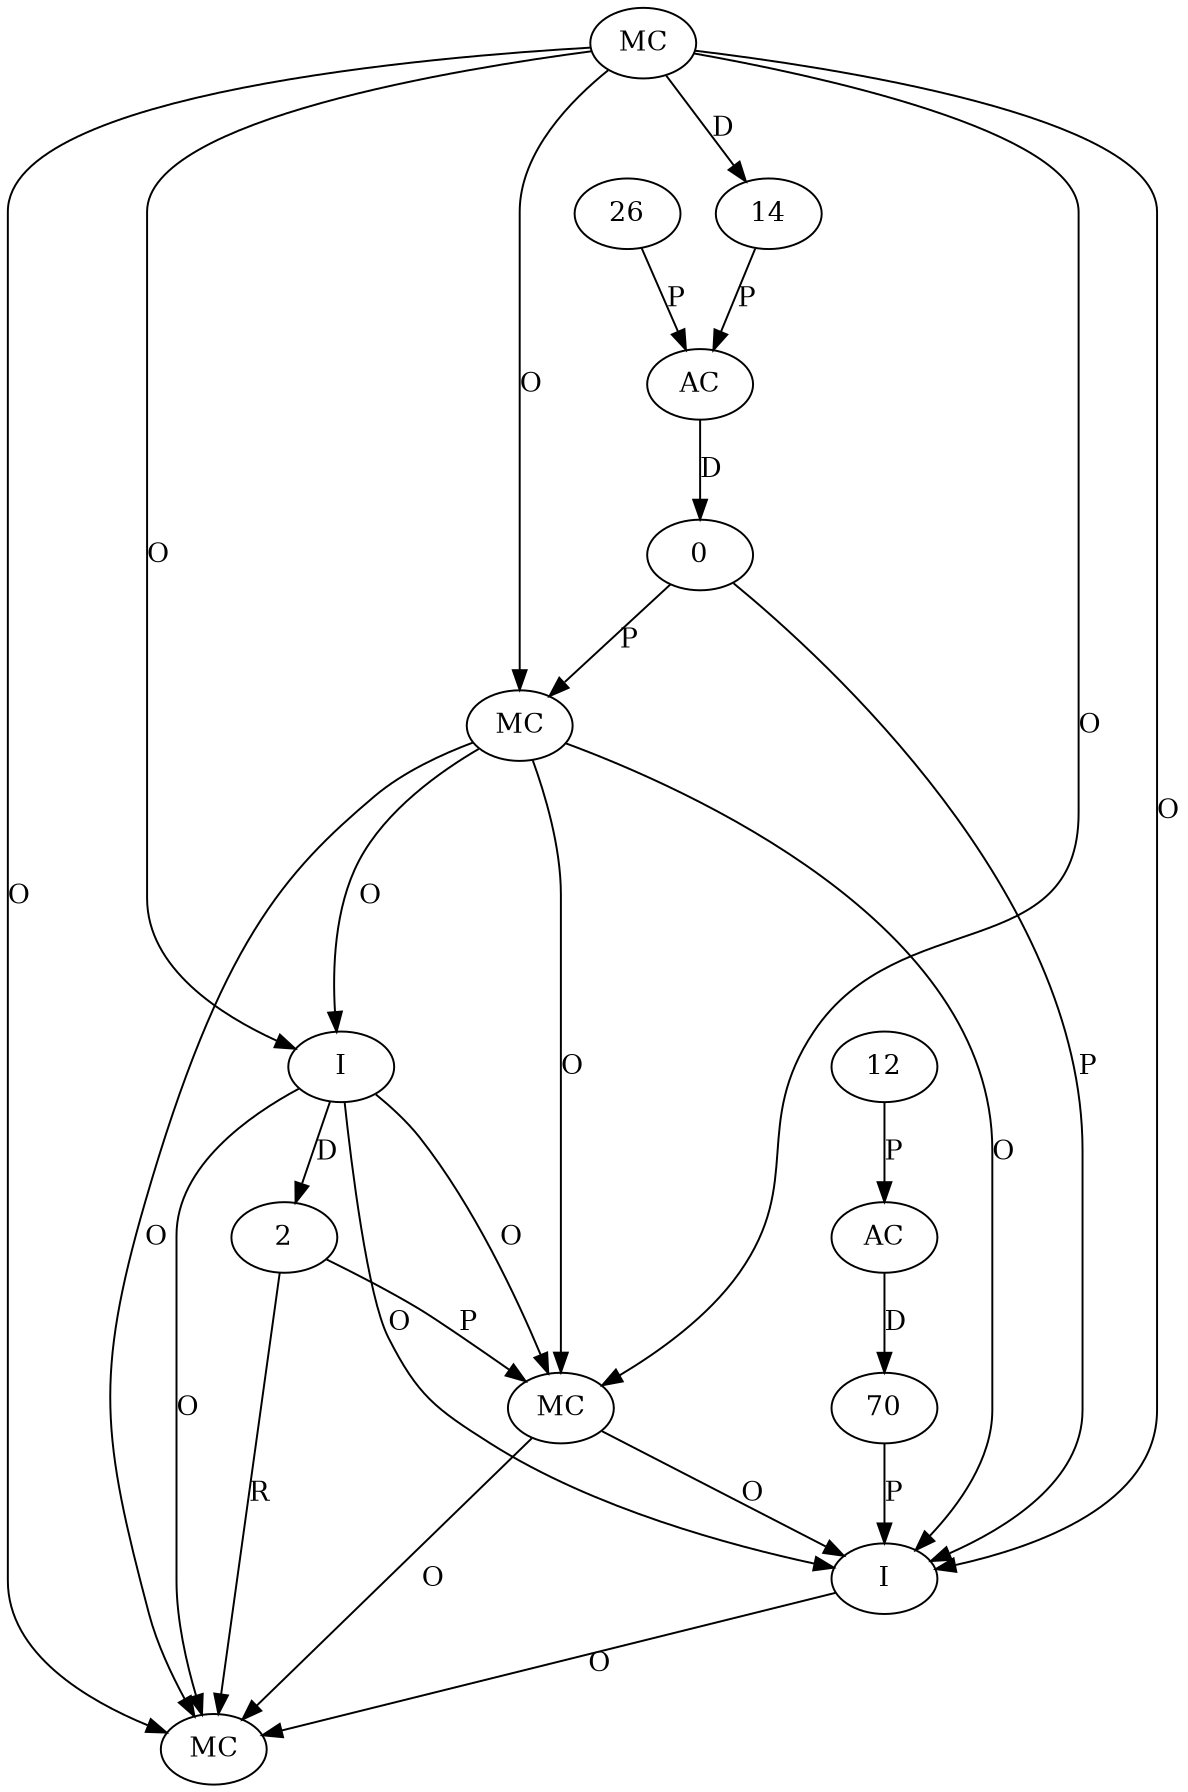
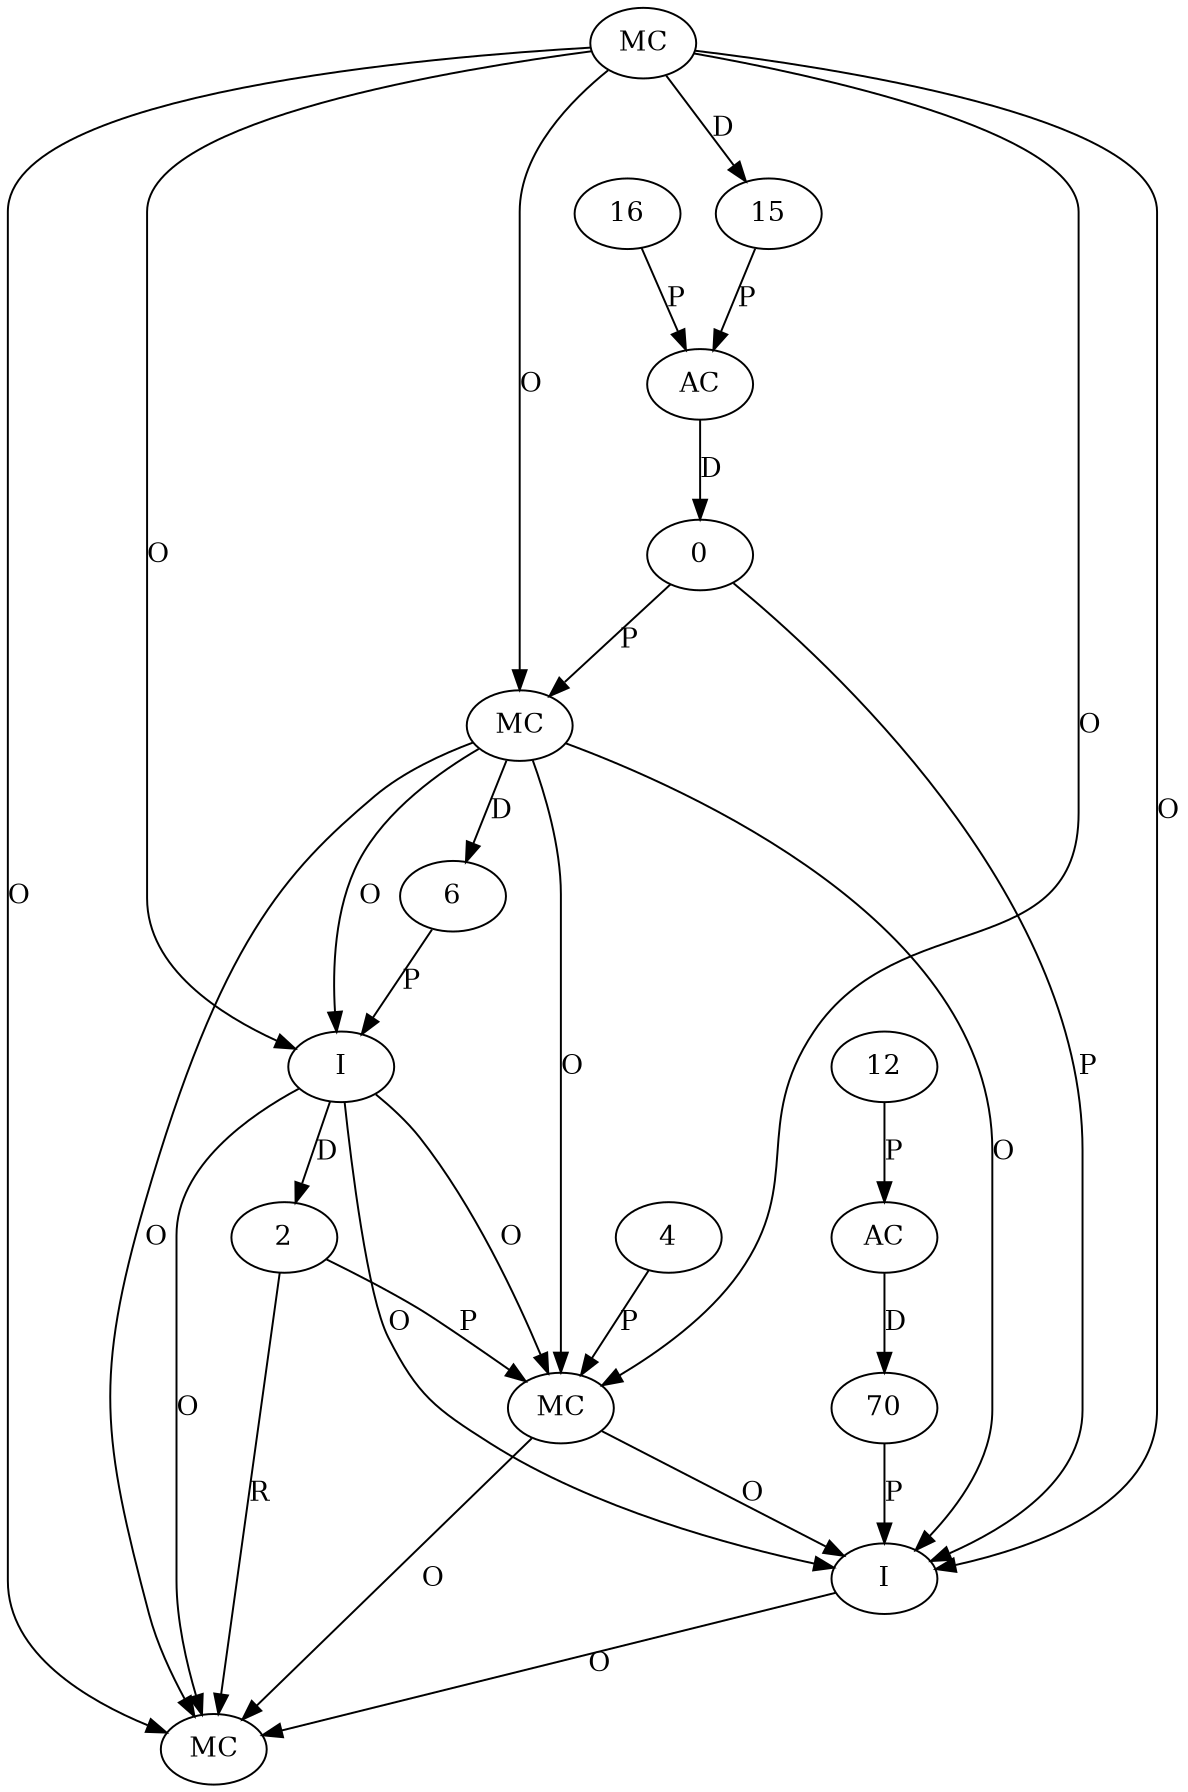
(628, 214) -> (628, 214)
(769, 214) -> (769, 214)
none -> (453, 896)
none -> (669, 1237)
